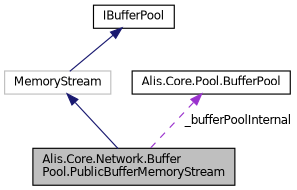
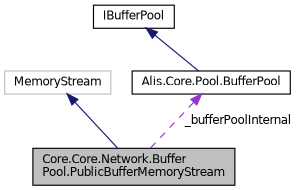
(91, 53) -> (177, 53)
(134, 167) -> (134, 167)
